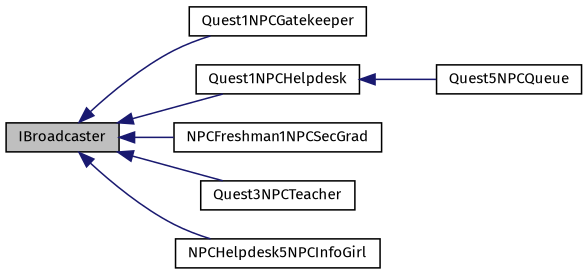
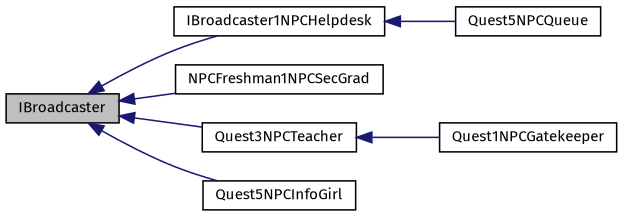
(146, 67) -> (406, 137)
(278, 79) -> (279, 21)
(278, 253) -> (279, 195)
